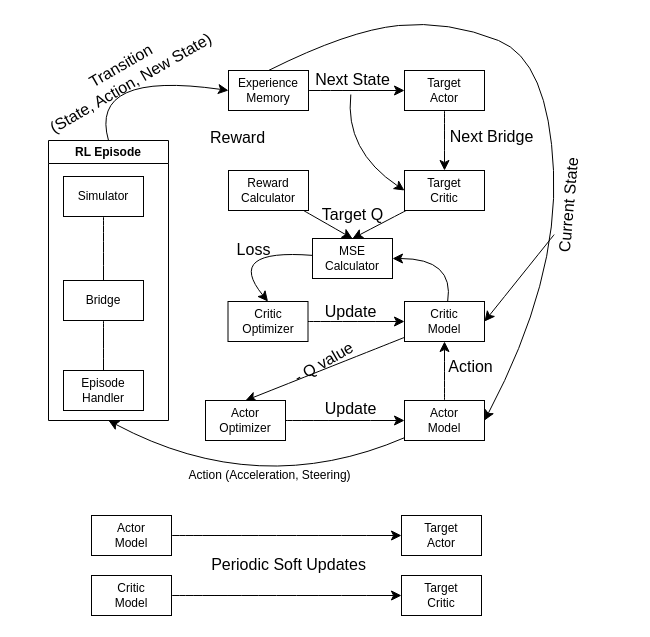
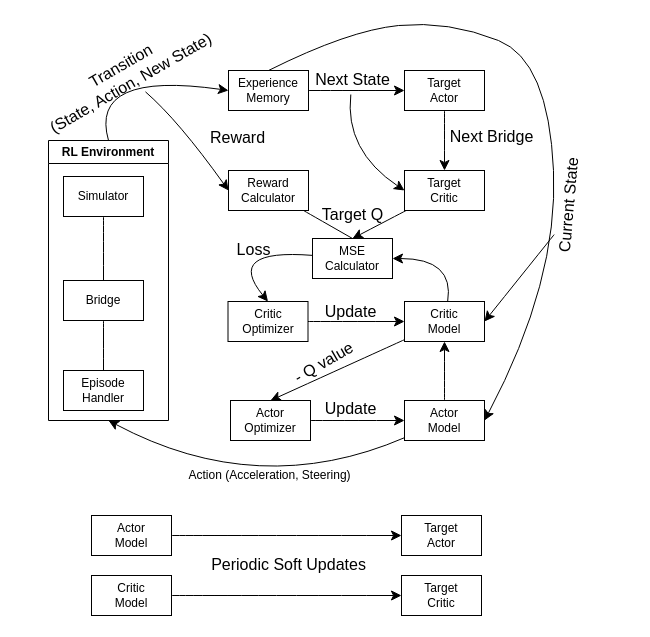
none -> (187, 136)
(109, 153) -> (109, 153)
(344, 234) -> (347, 235)
(471, 367) -> none
(246, 421) -> (271, 421)
